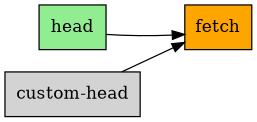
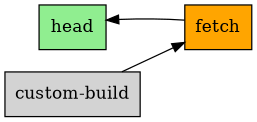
(139, 36) -> (152, 19)
(73, 94) -> (73, 94)
